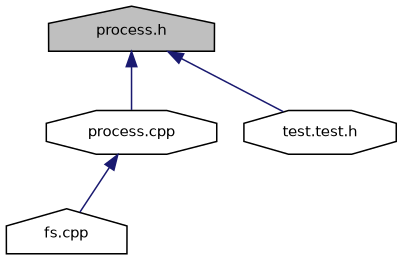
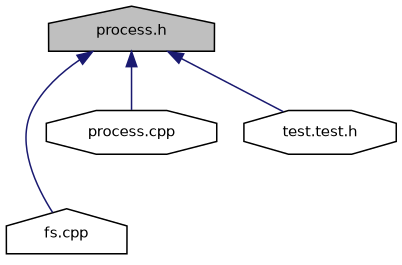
(95, 190) -> (27, 129)
